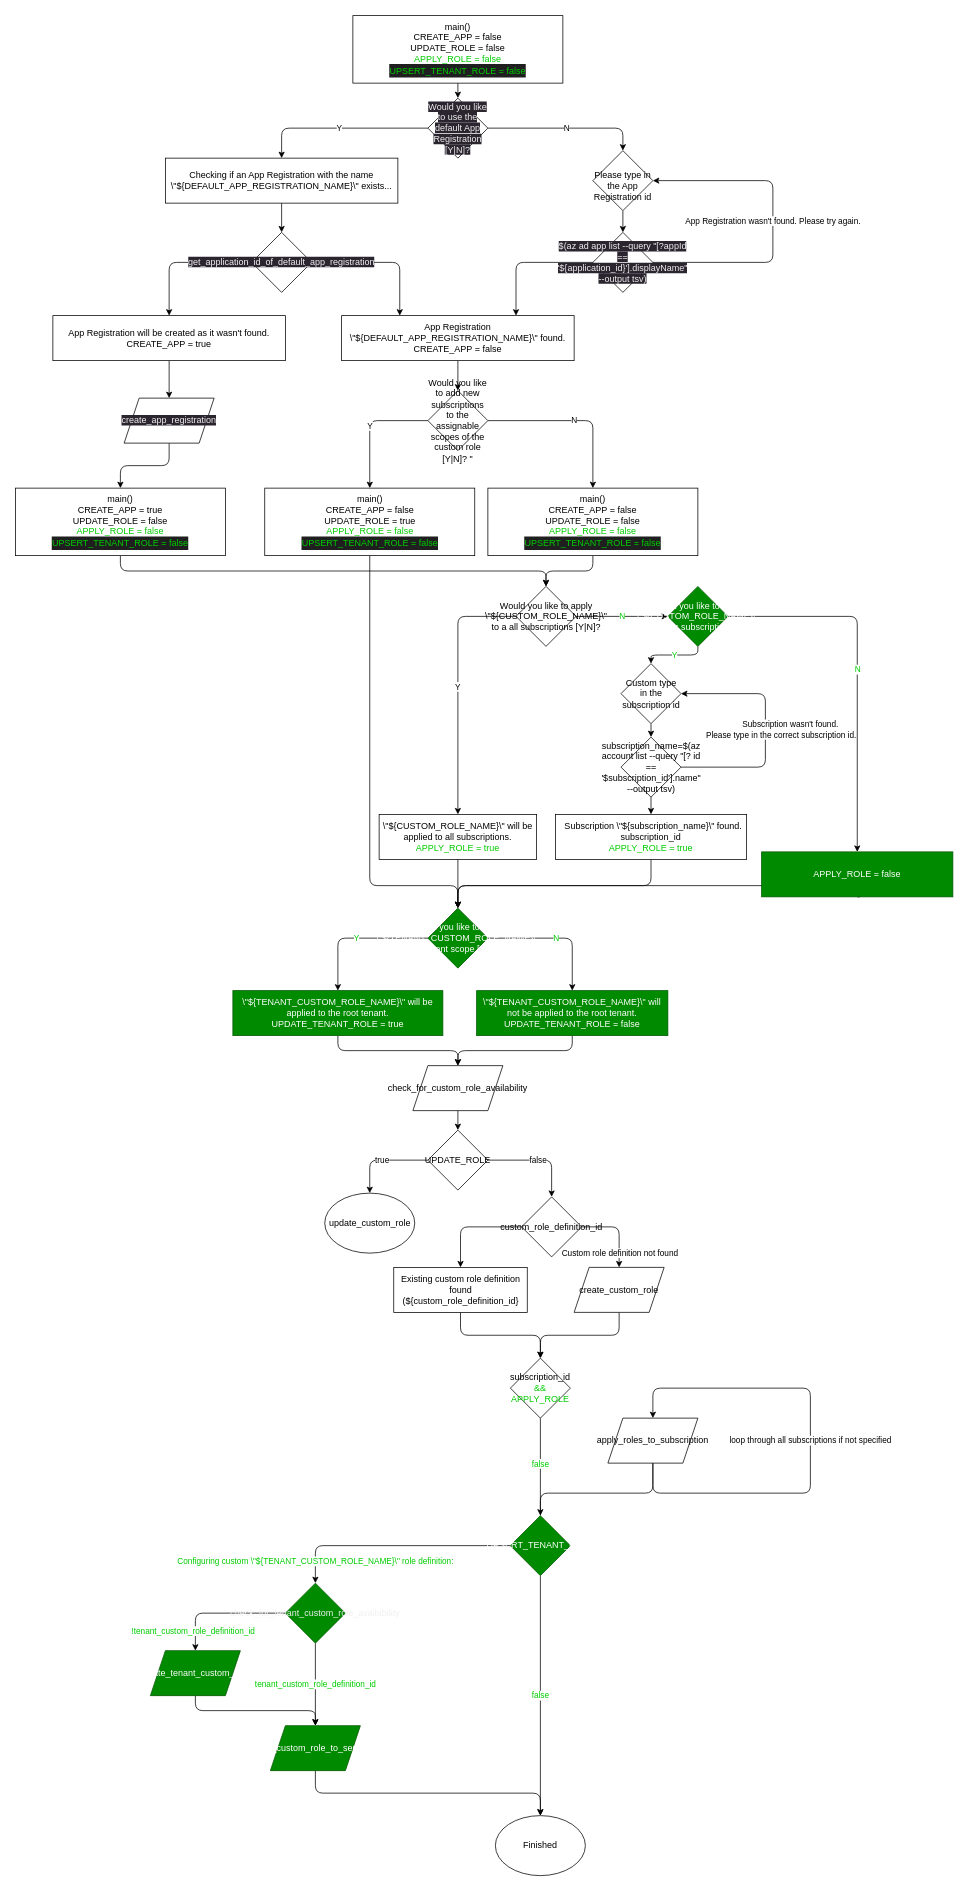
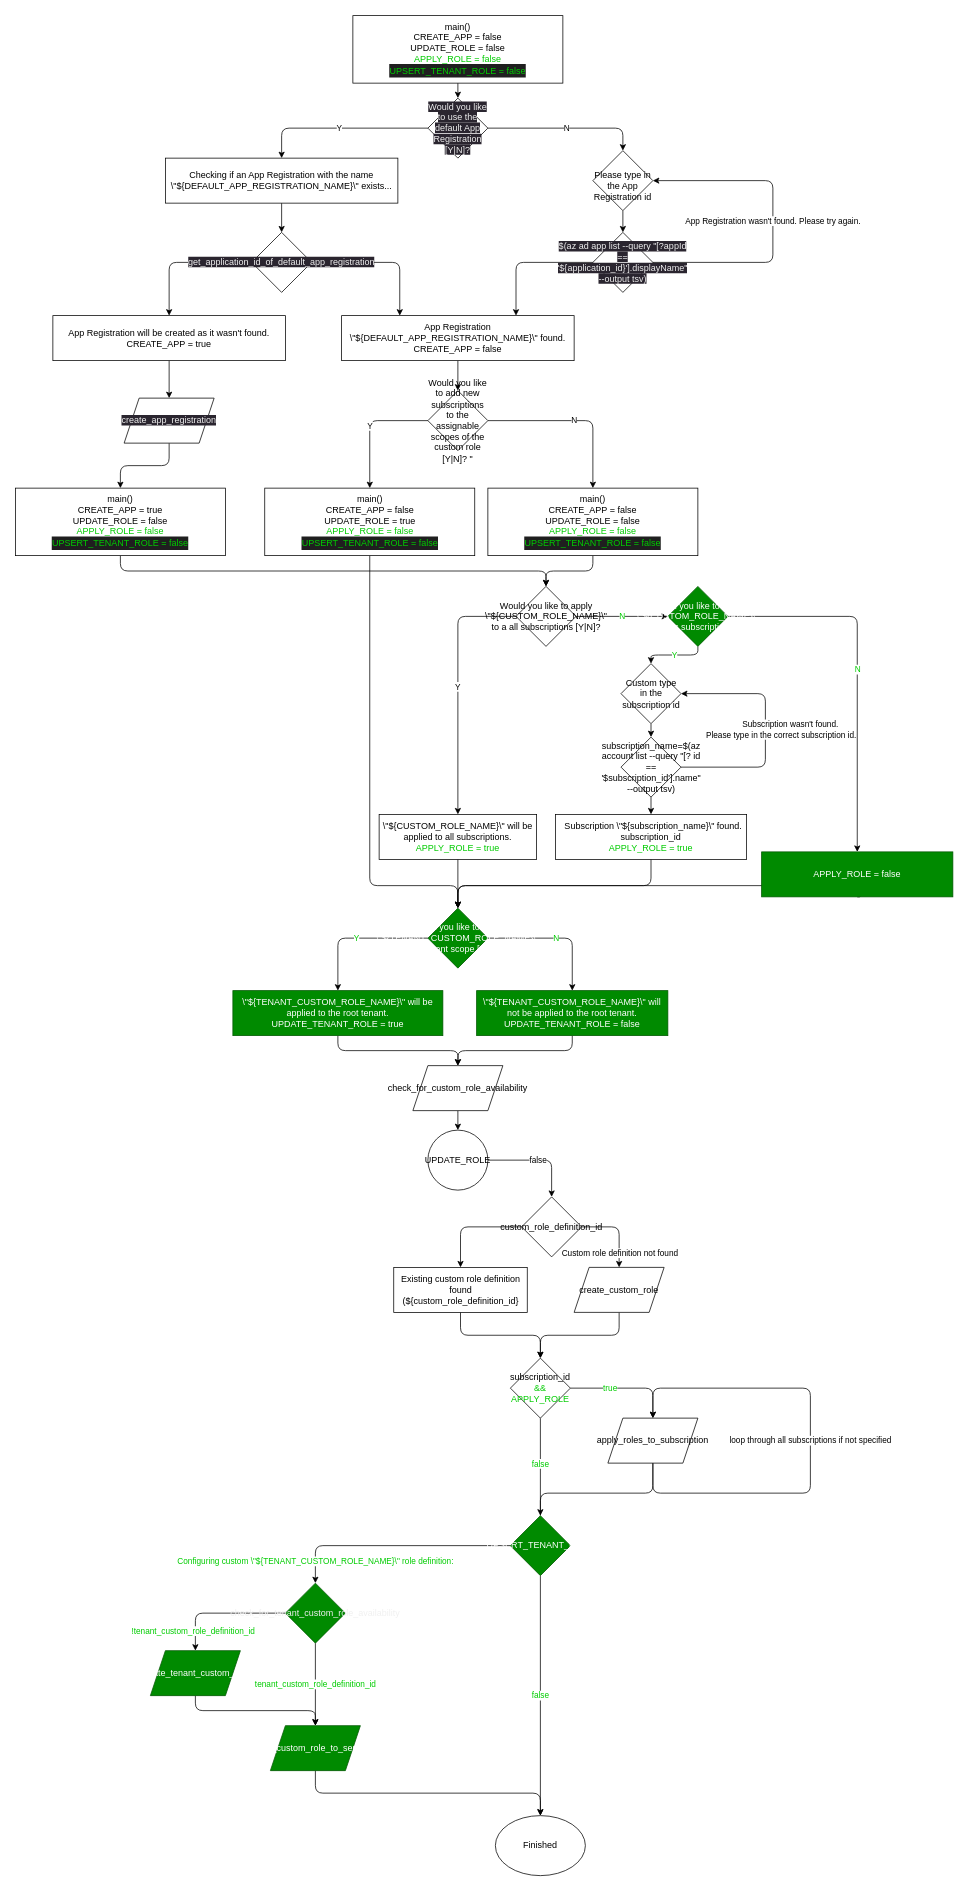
(458, 1160) -> (458, 1160)
(370, 1165) -> none
(370, 1223) -> none
none -> (610, 1388)
